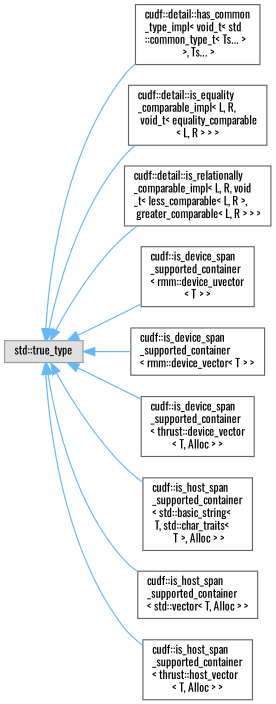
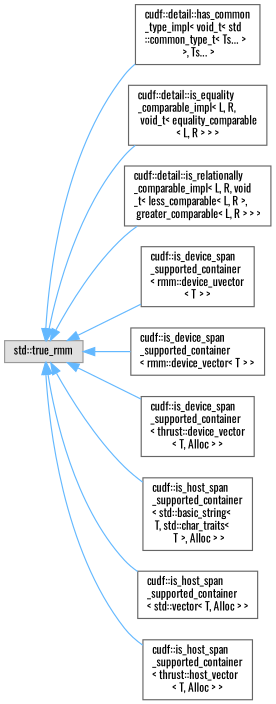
(44, 352) -> (44, 352)
